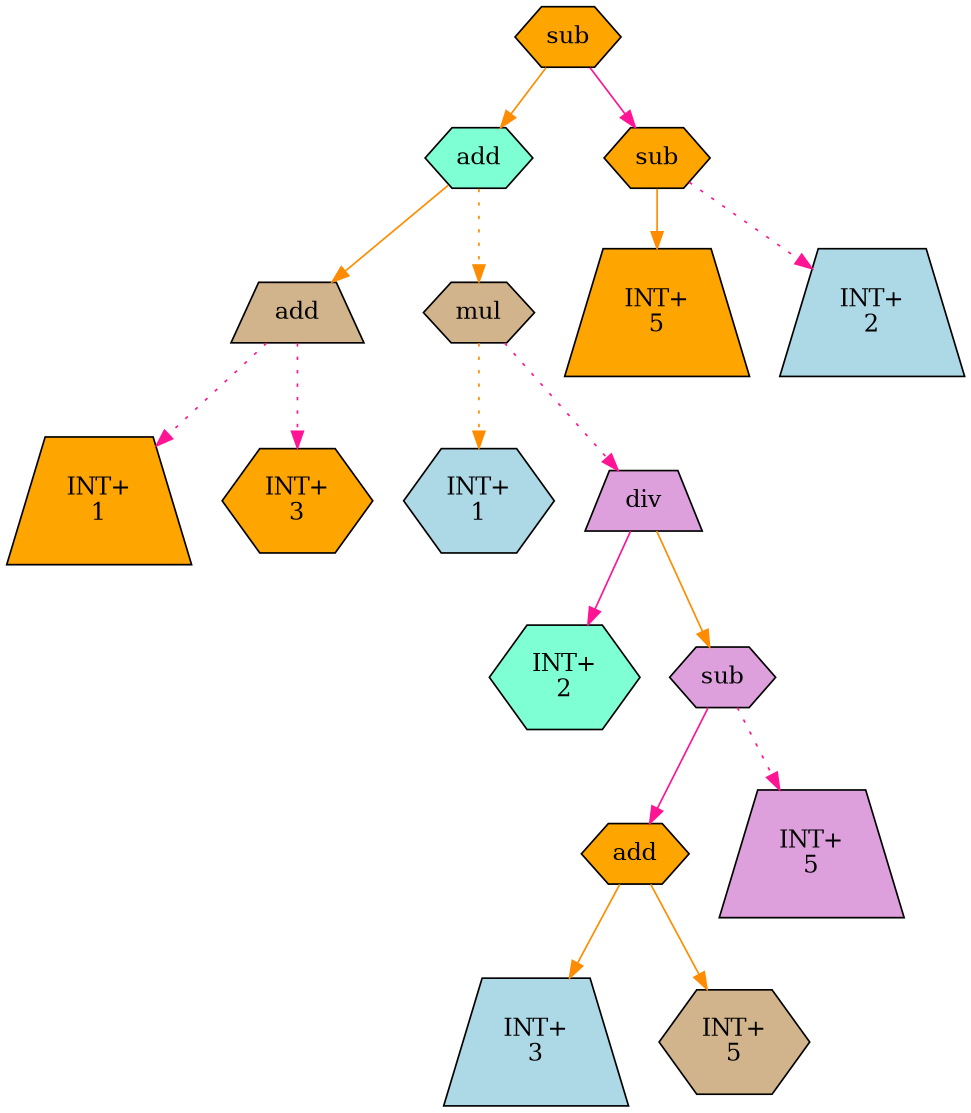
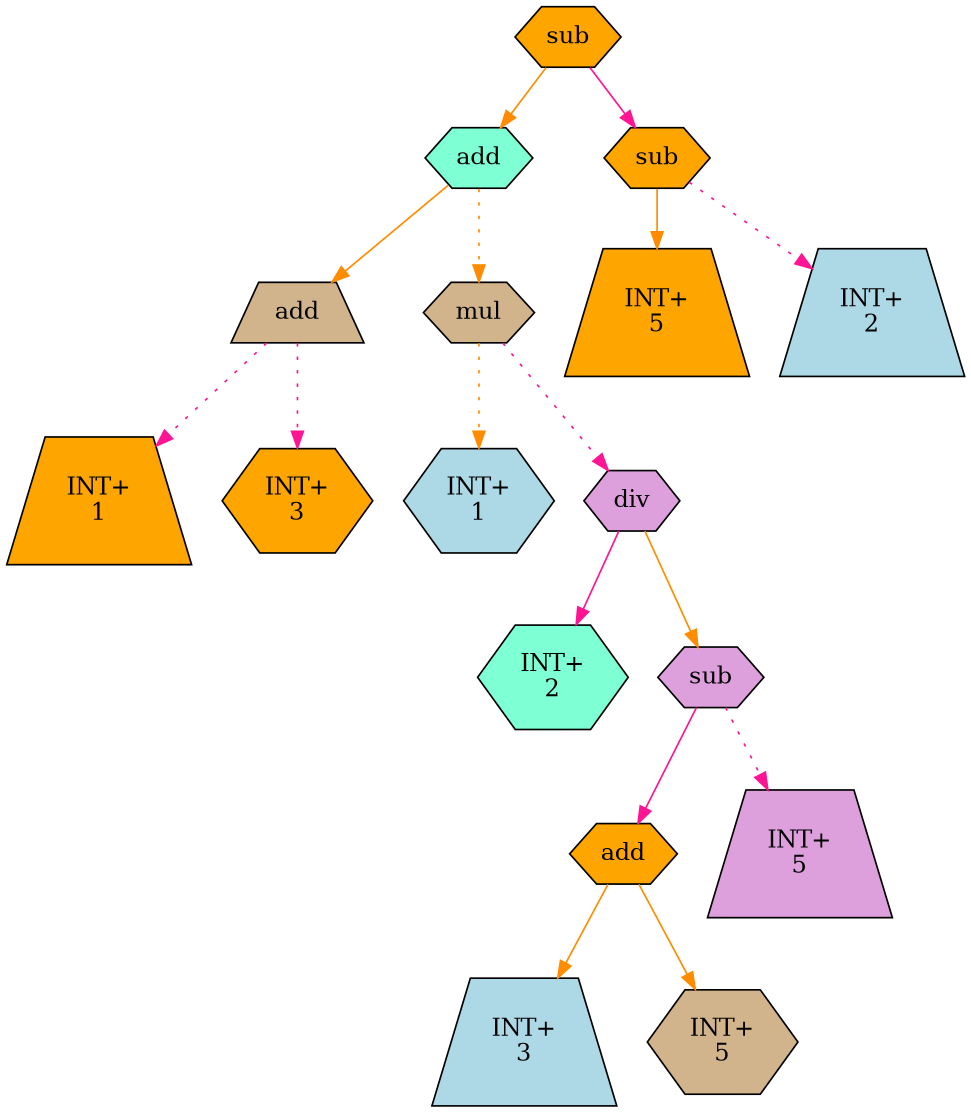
(644, 501) -> (632, 501)
